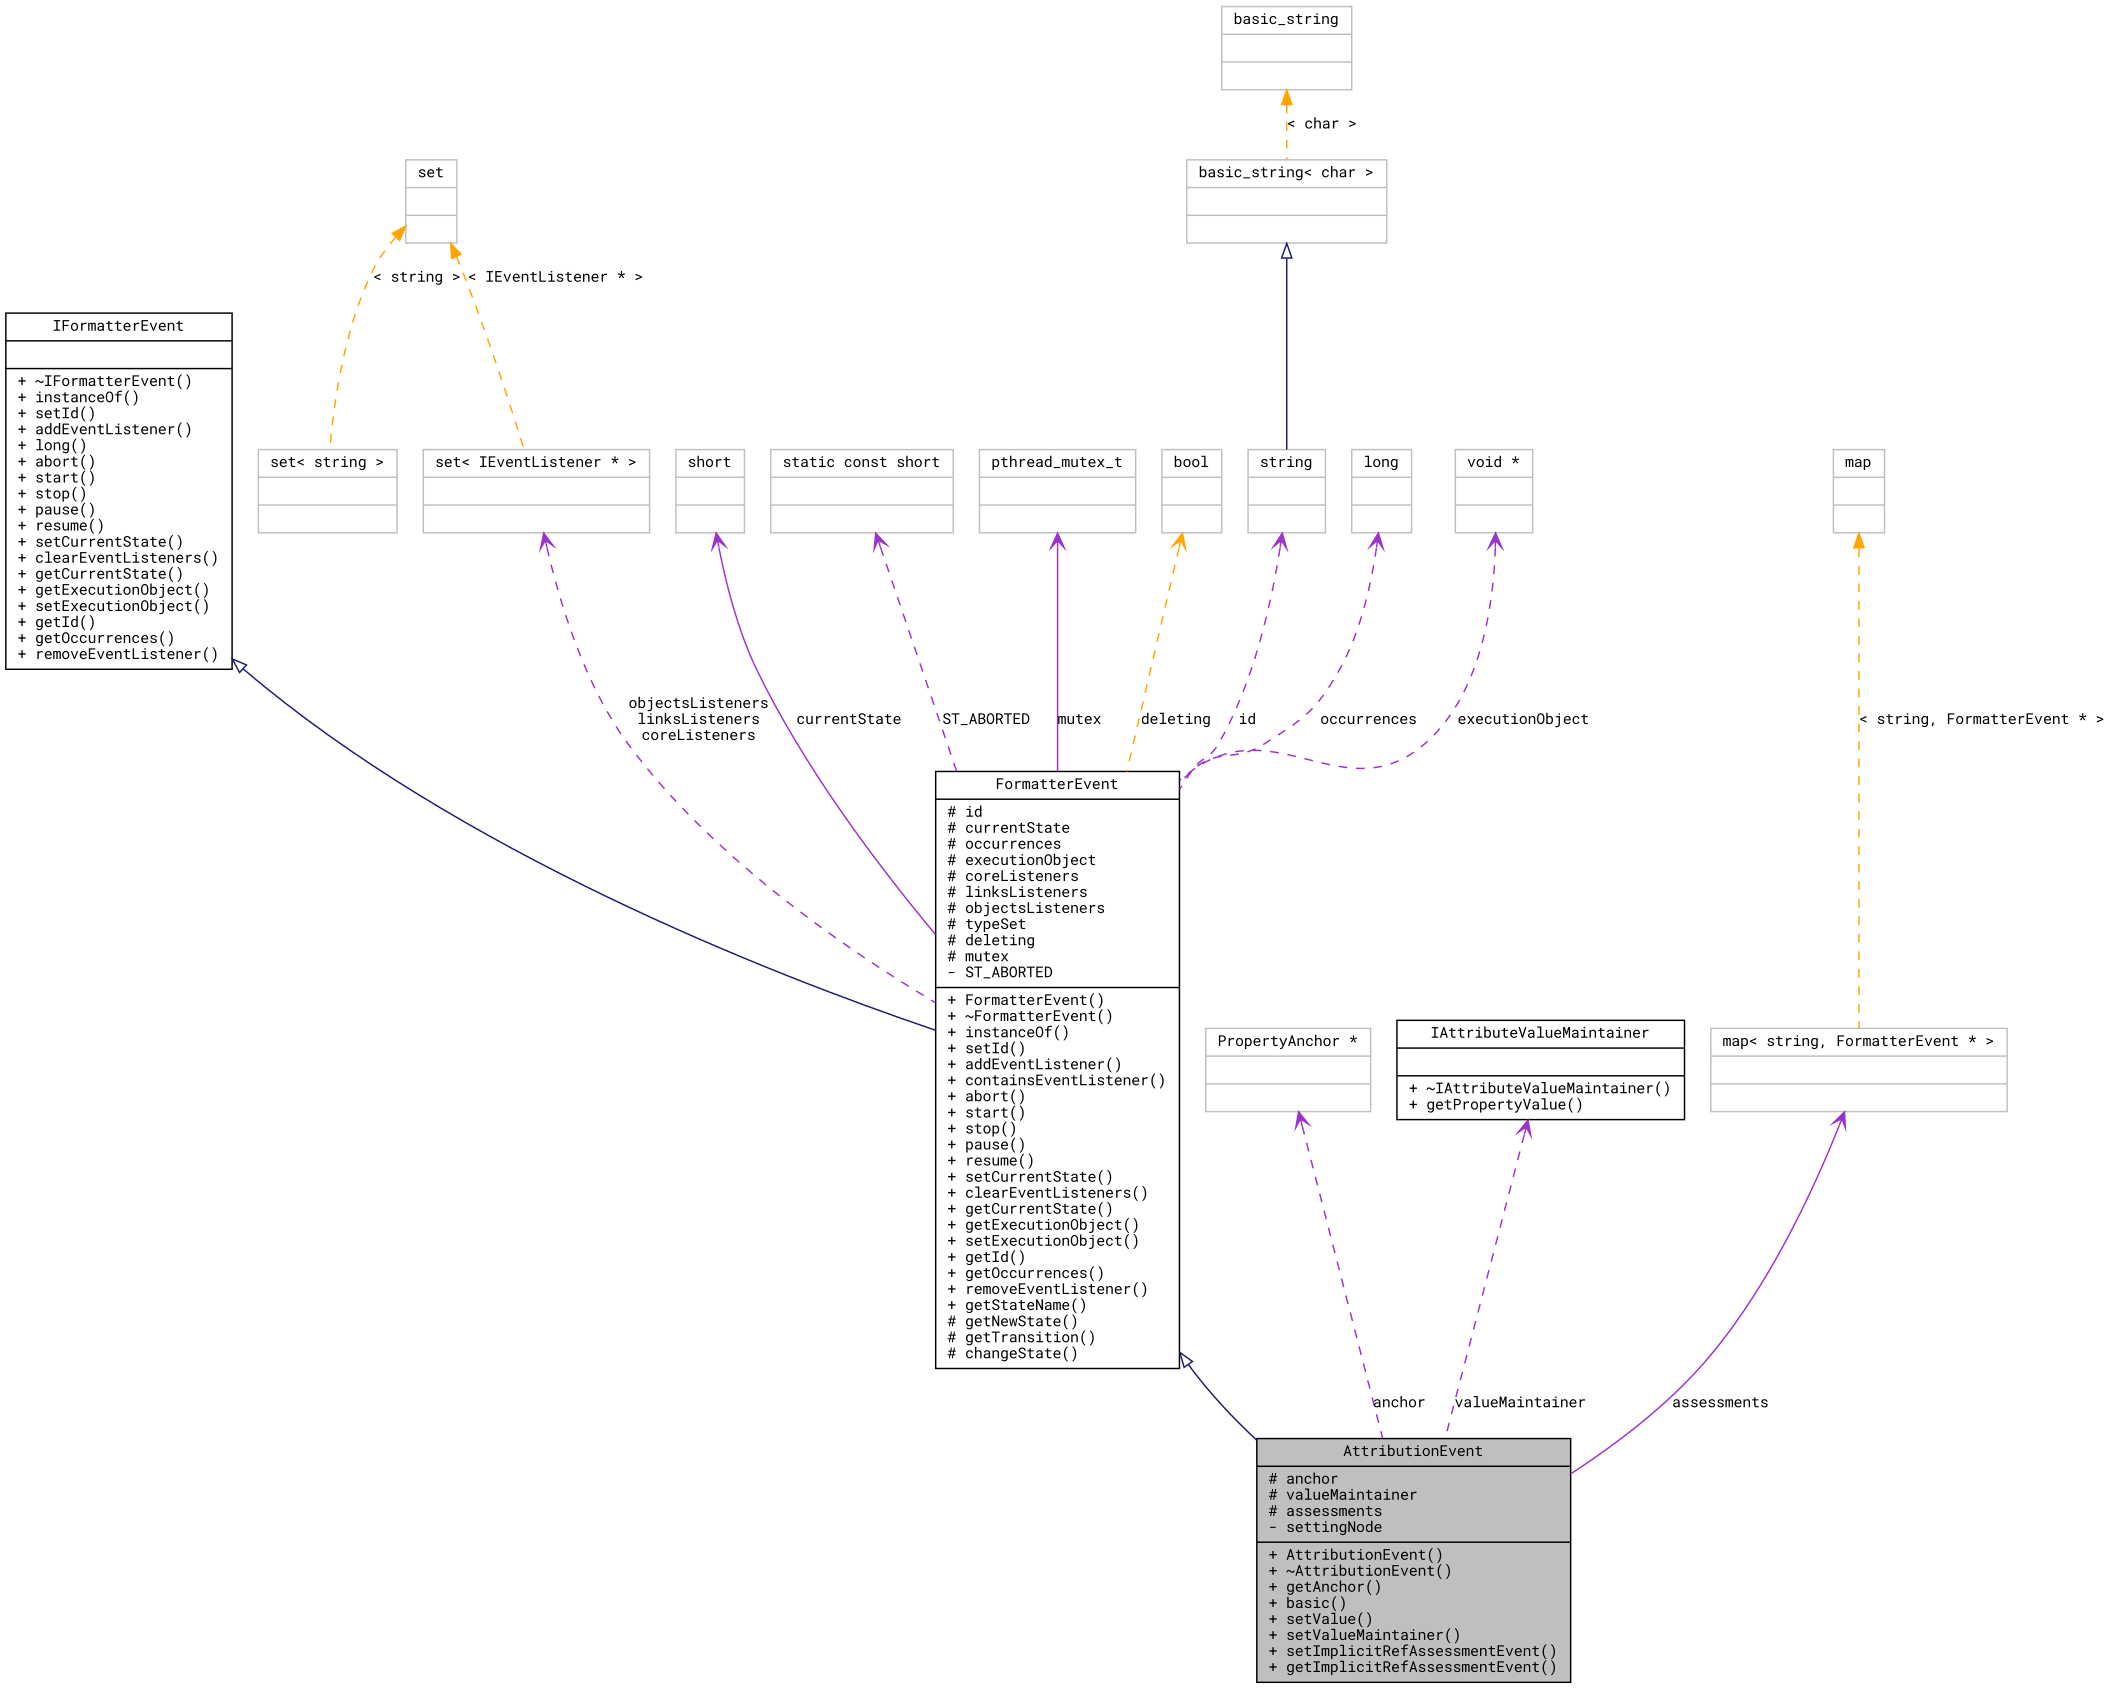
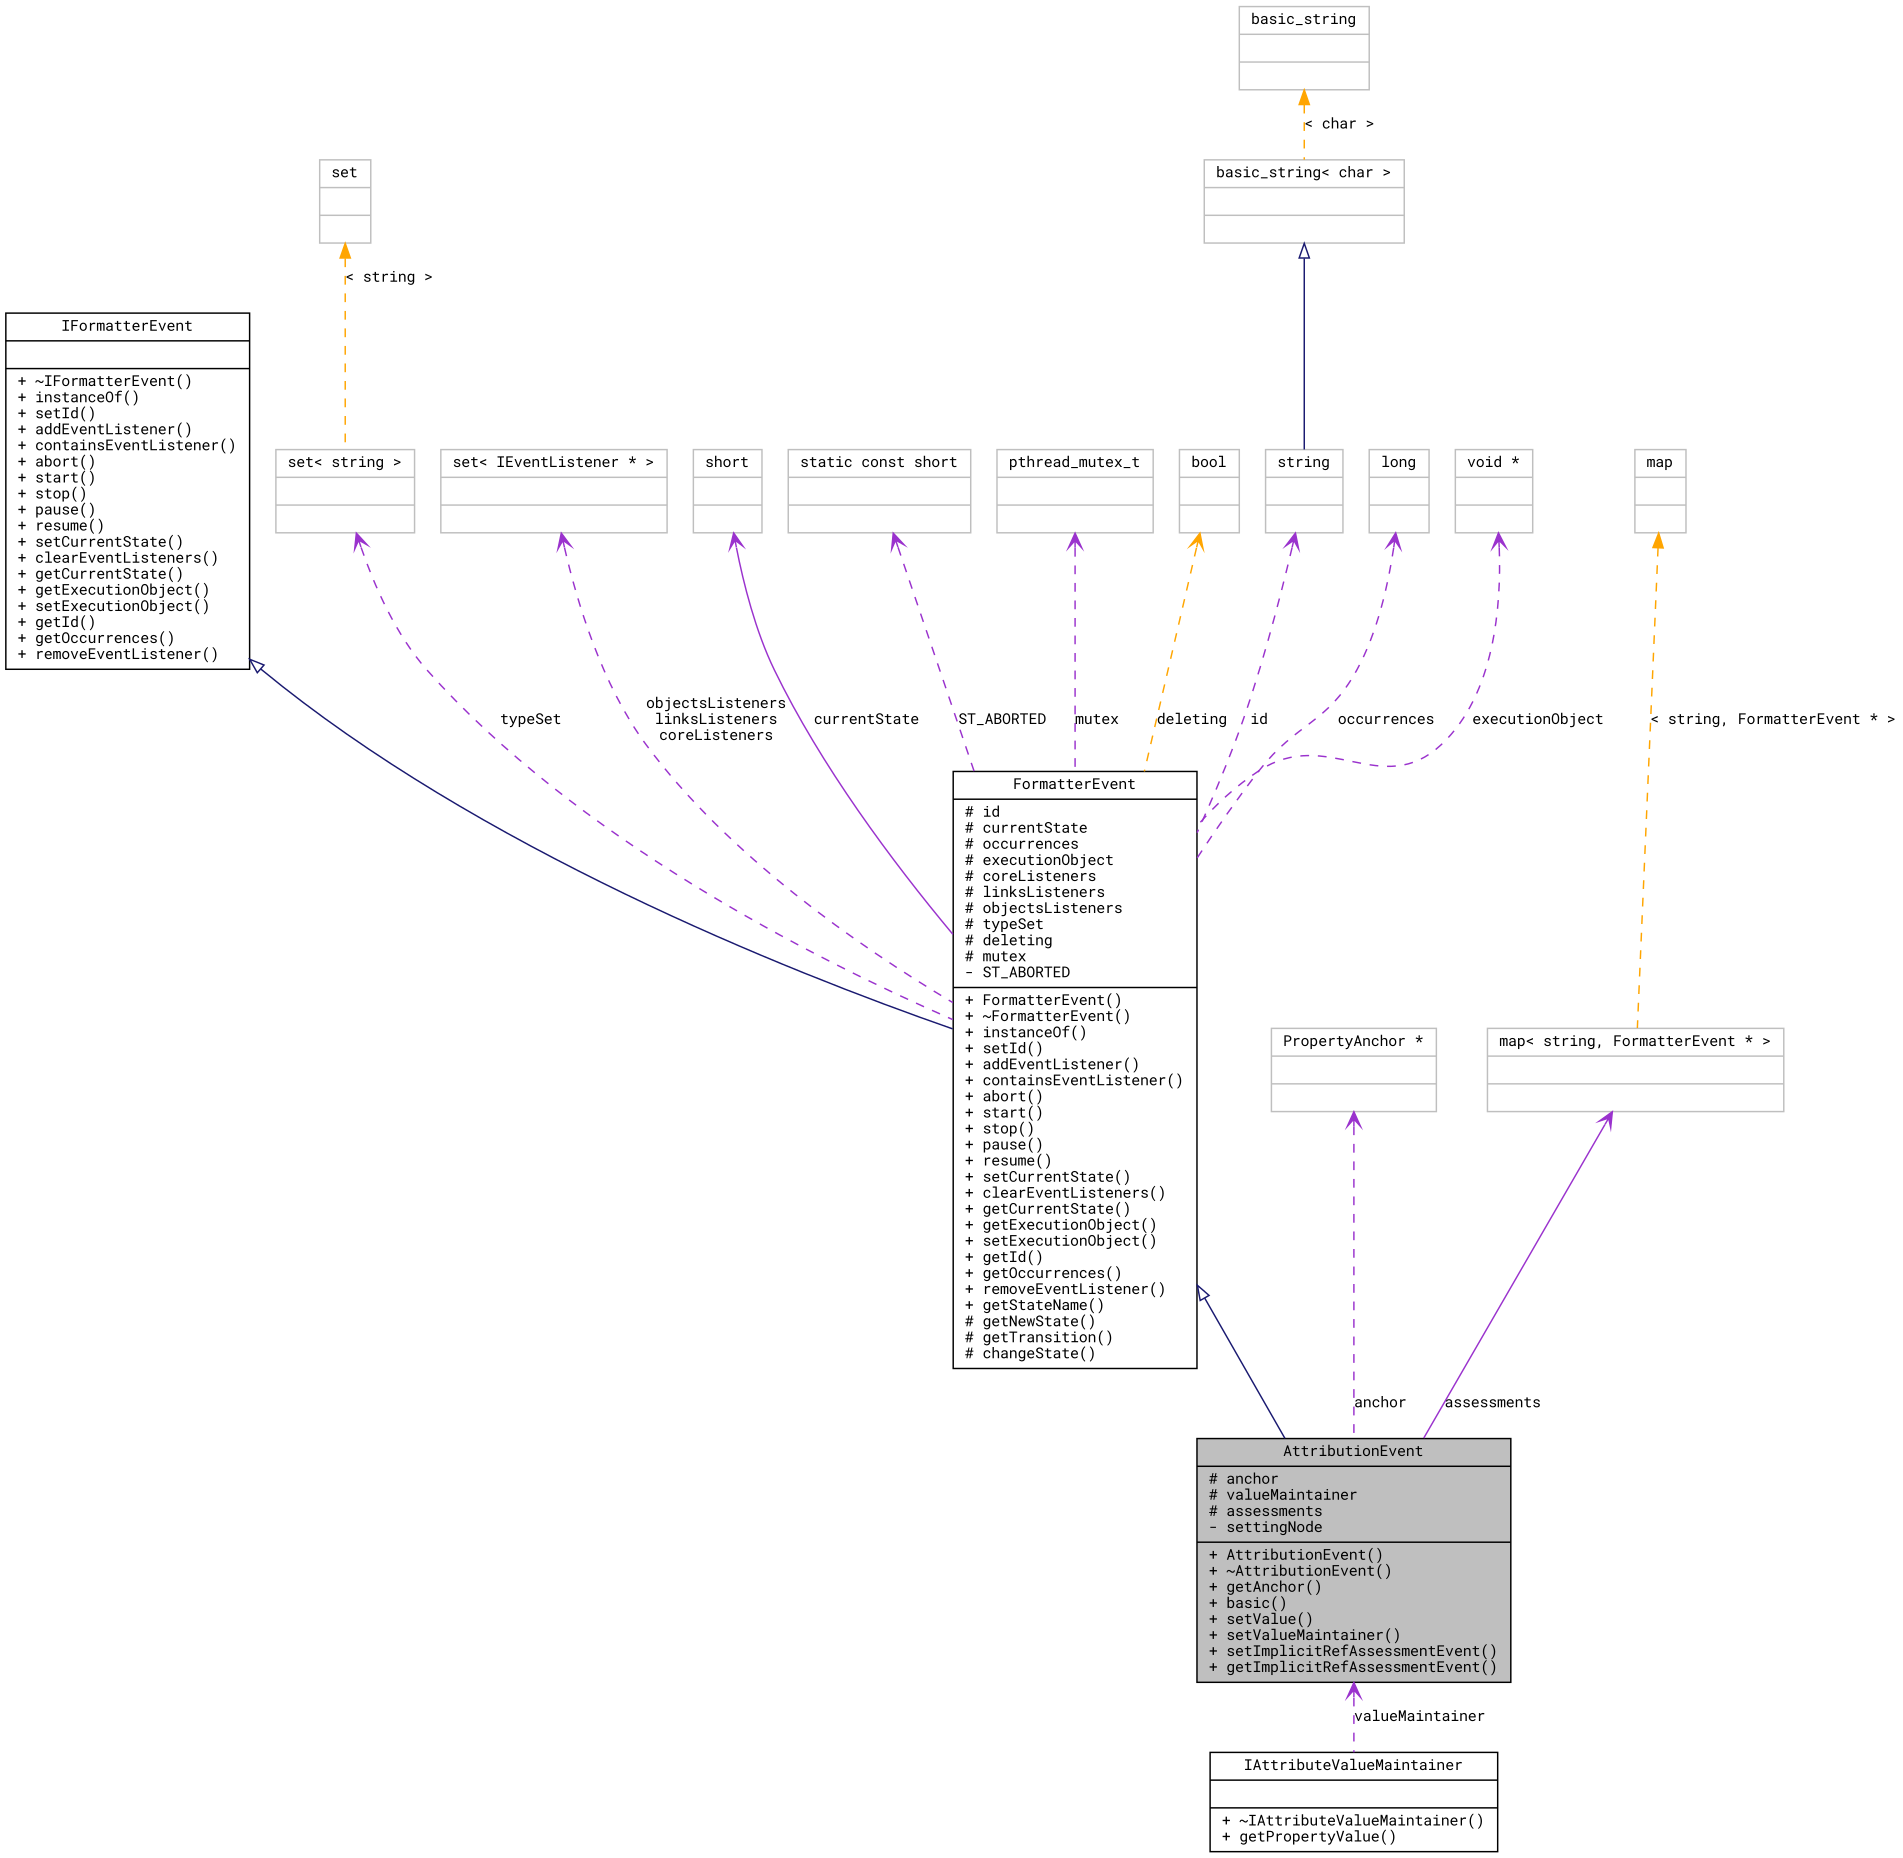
(492, 352) -> none
(53, 446) -> (128, 446)
(1058, 660) -> (1075, 660)
none -> (614, 832)
(1485, 1286) -> (1354, 1725)
